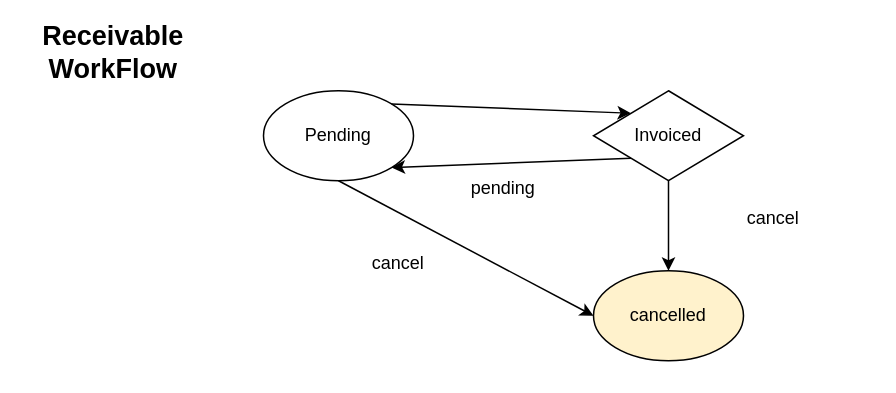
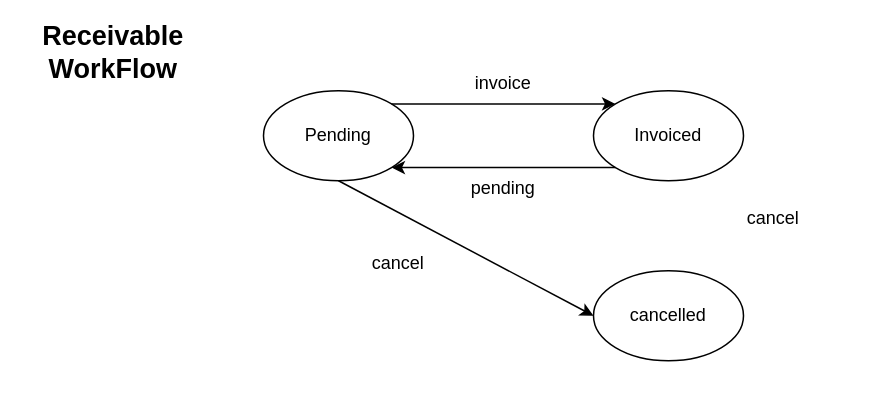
none -> (503, 83)
(668, 136) -> (668, 136)
(668, 221) -> none
(668, 316) -> (668, 316)
